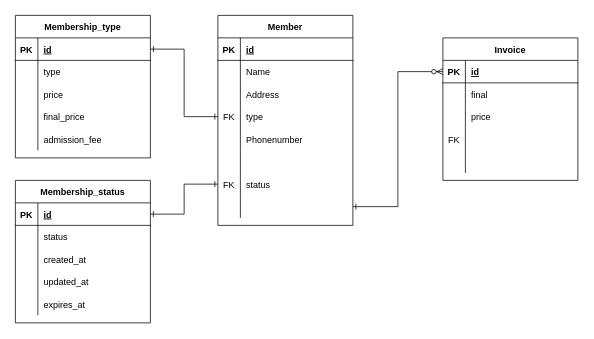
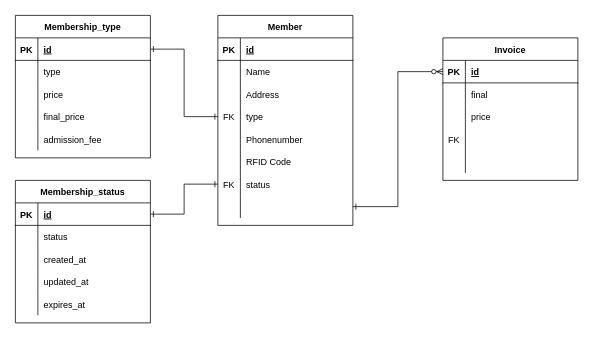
none -> (297, 162)
